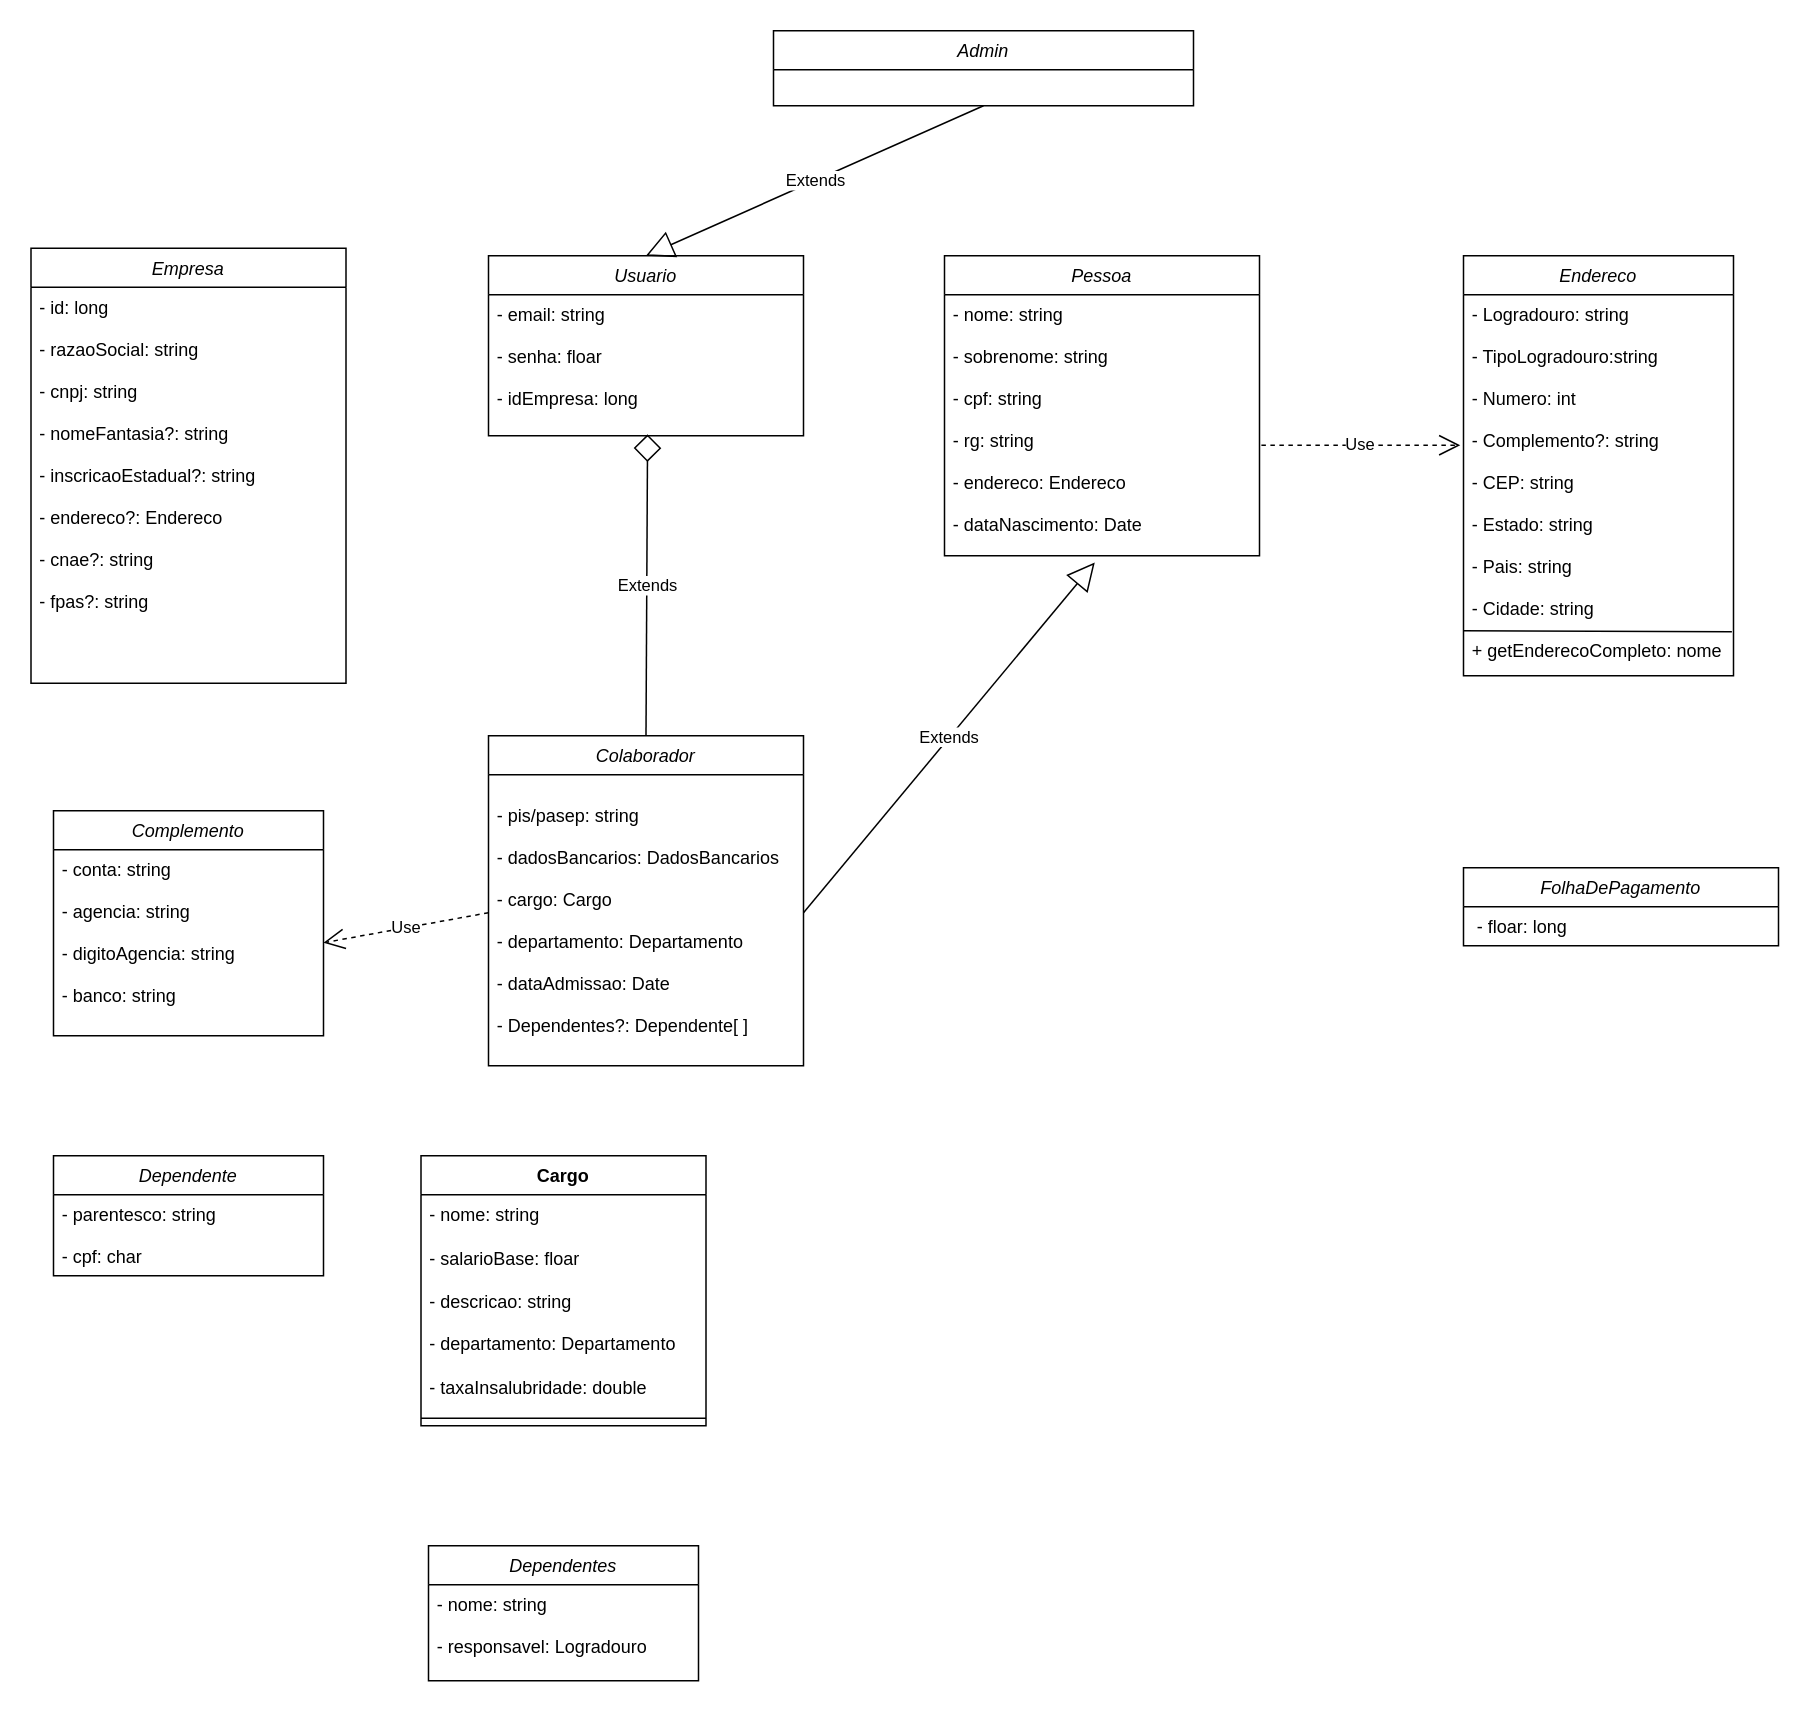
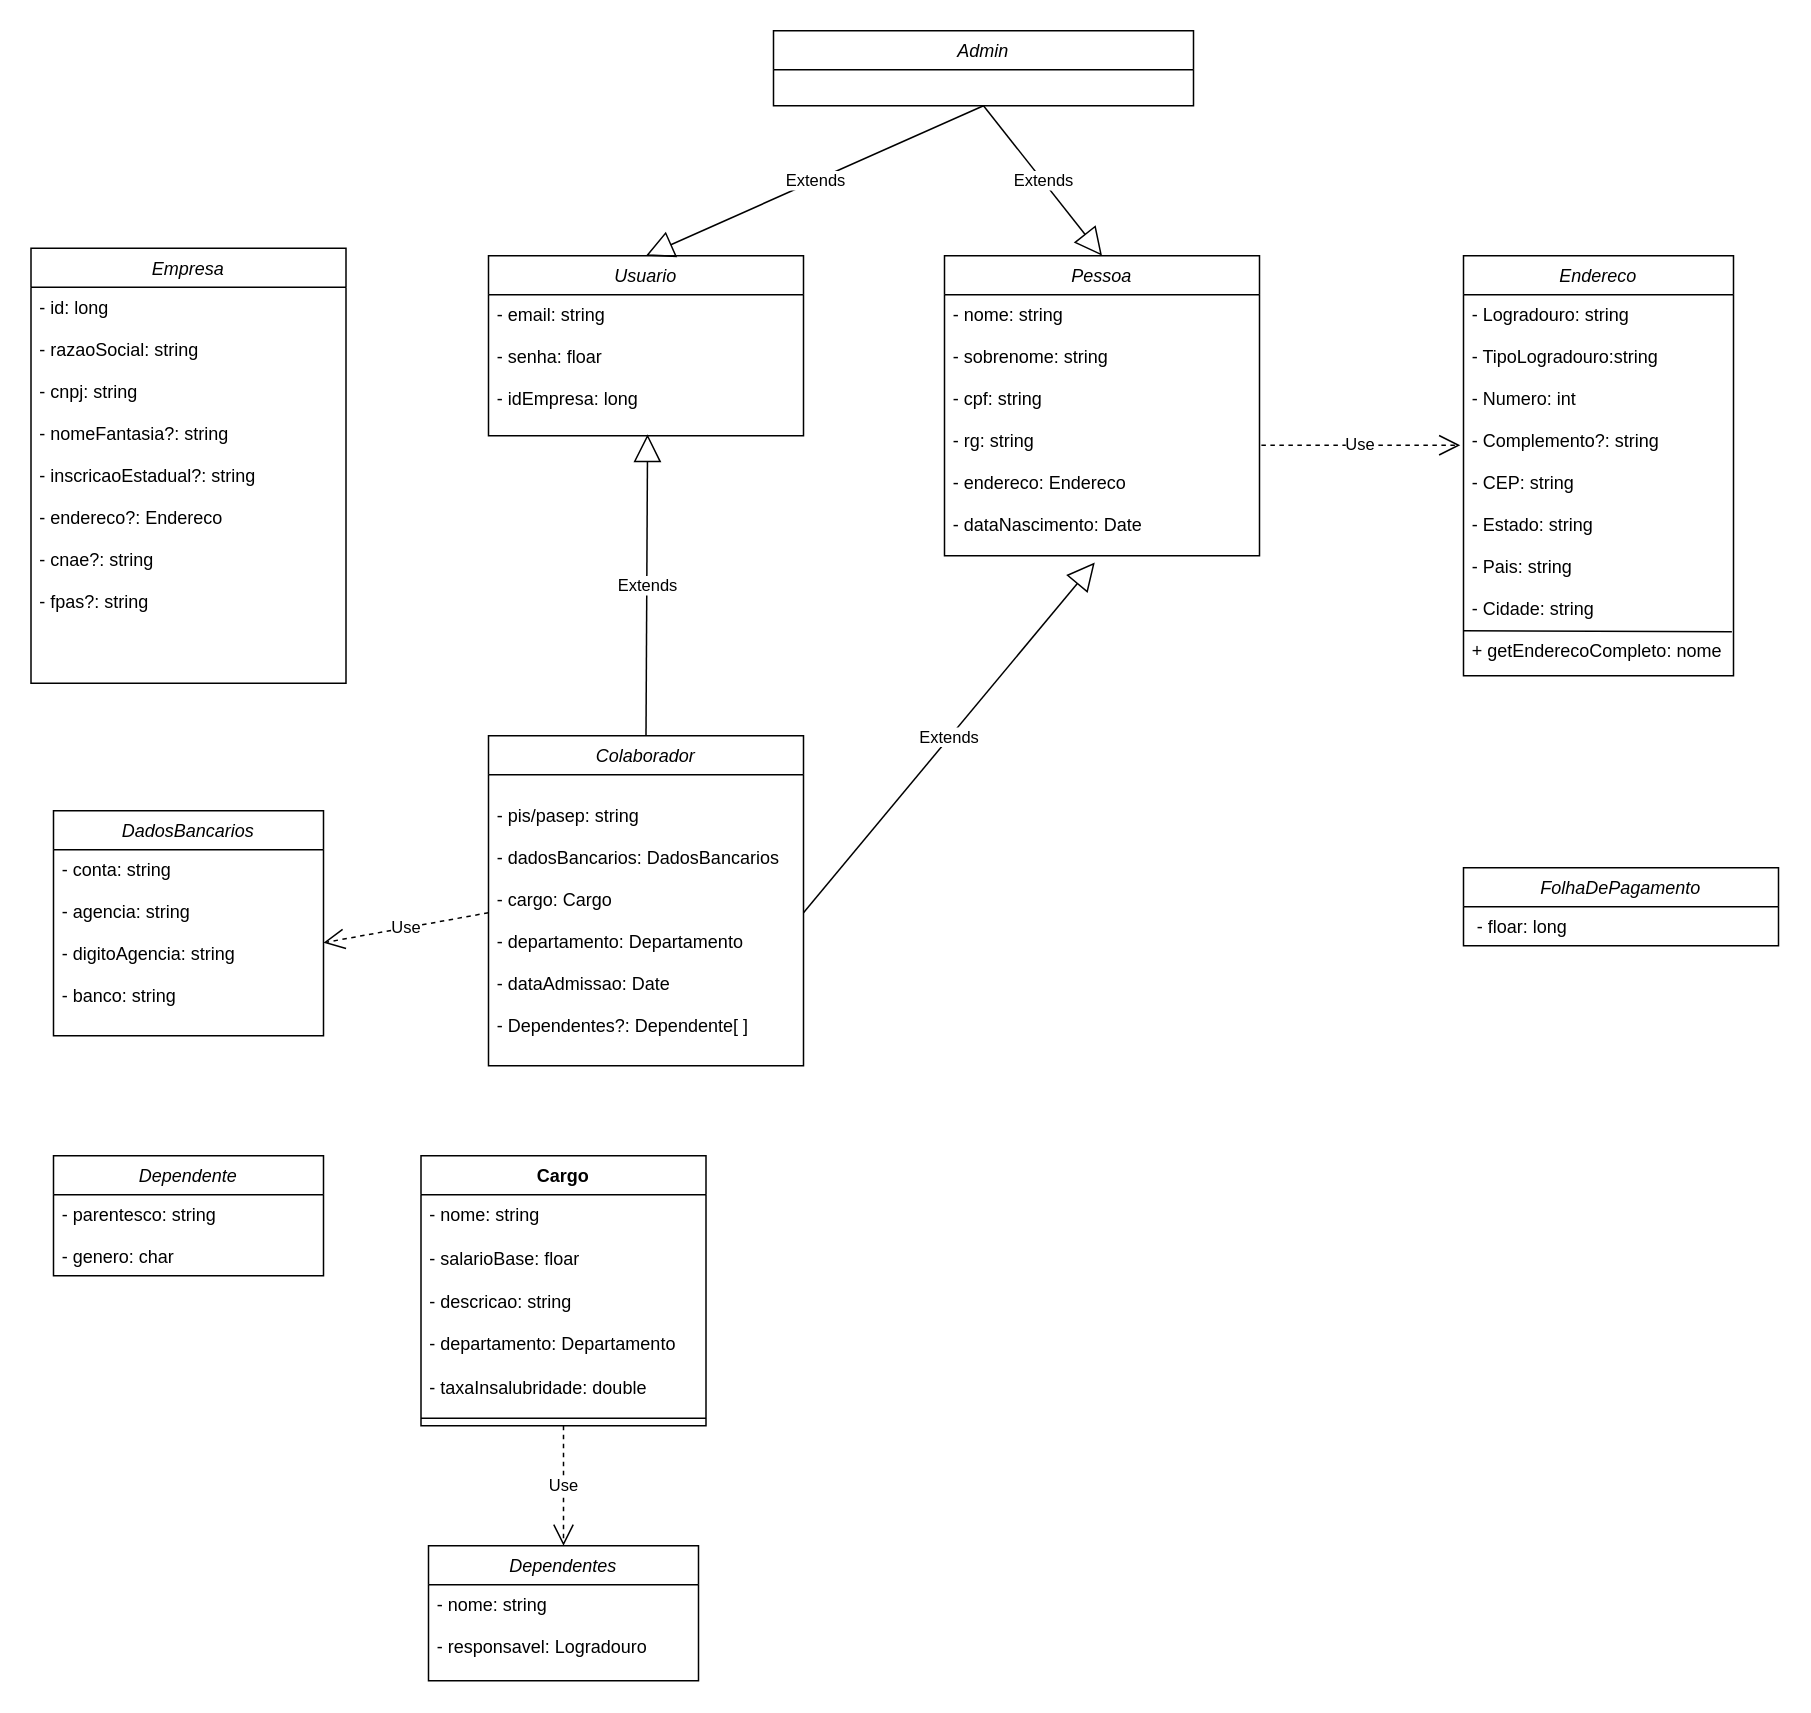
none -> (1035, 171)
(647, 462) -> (647, 463)
(188, 831) -> (188, 831)
(153, 1215) -> (153, 1215)
none -> (563, 1485)
